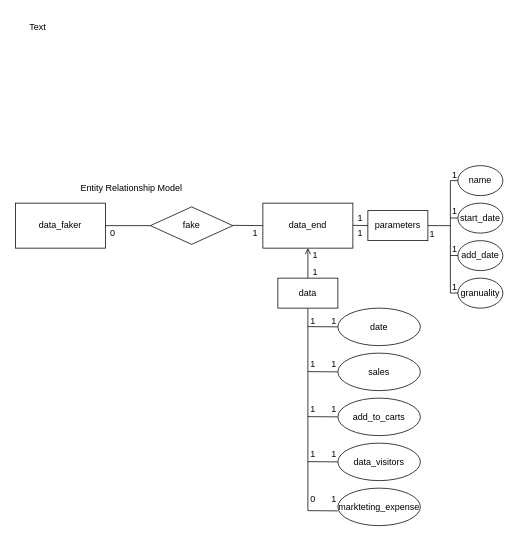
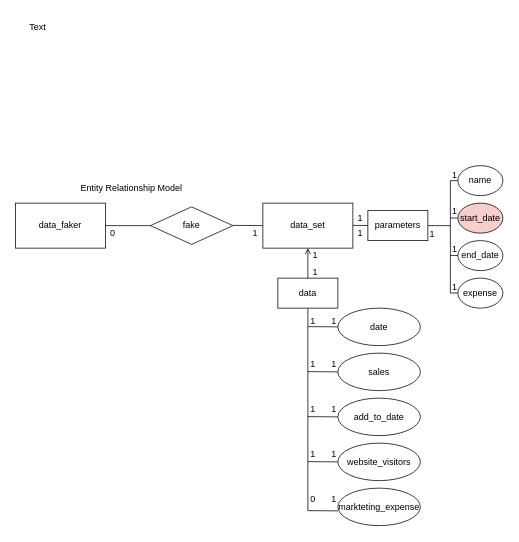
(480, 218) -> (480, 218)
(308, 225) -> (308, 225)
(480, 255) -> (480, 255)
(480, 293) -> (480, 293)
(379, 417) -> (379, 417)
(379, 462) -> (379, 462)
